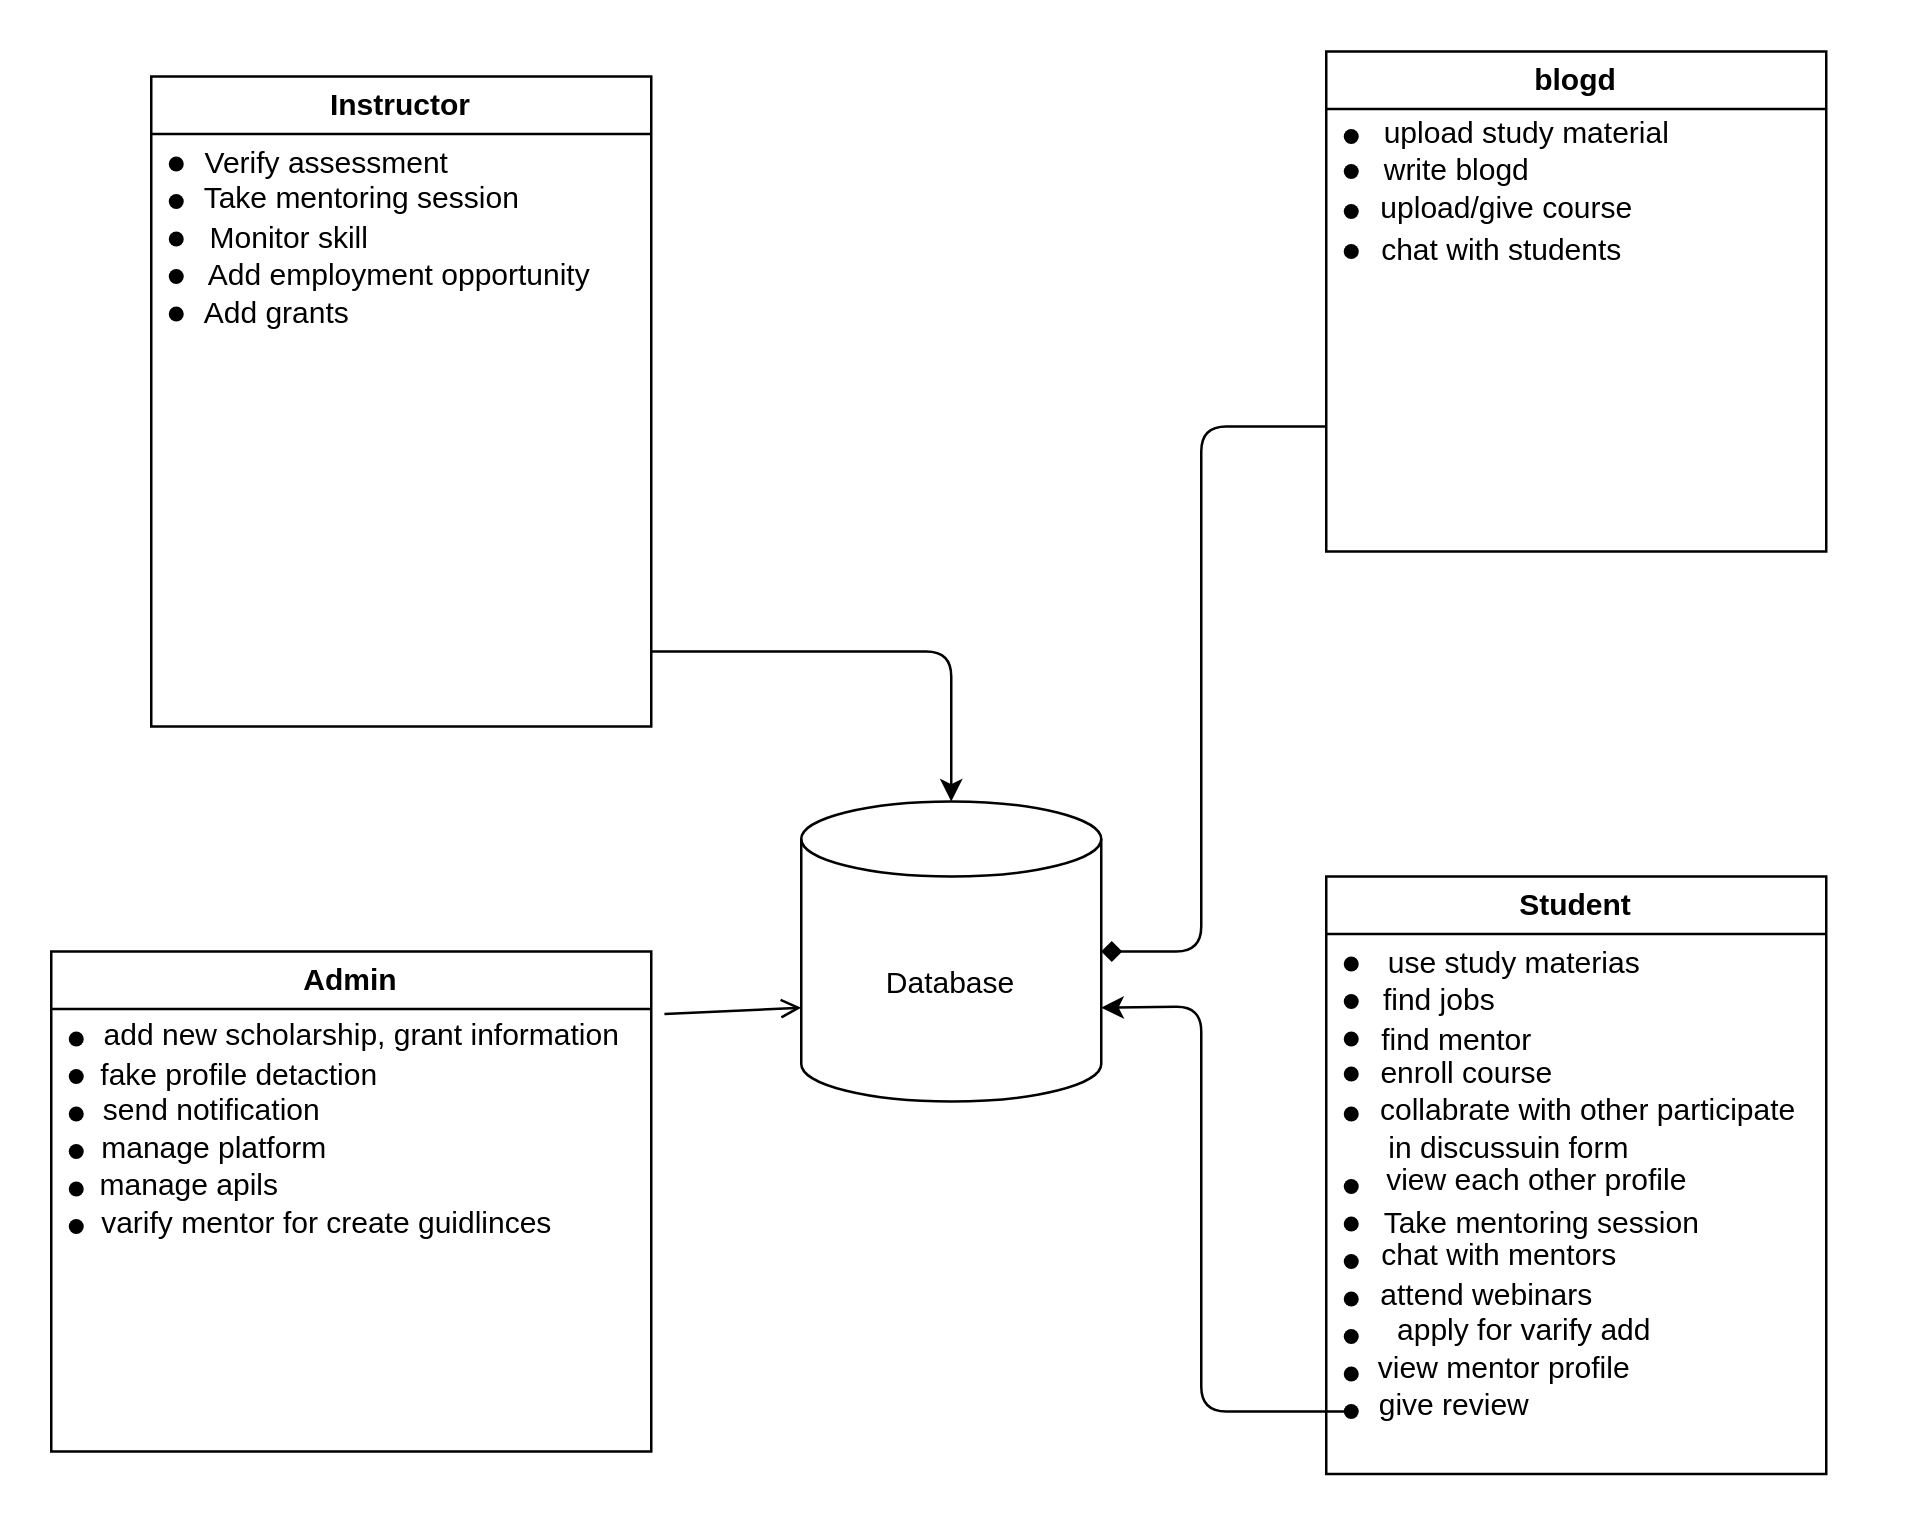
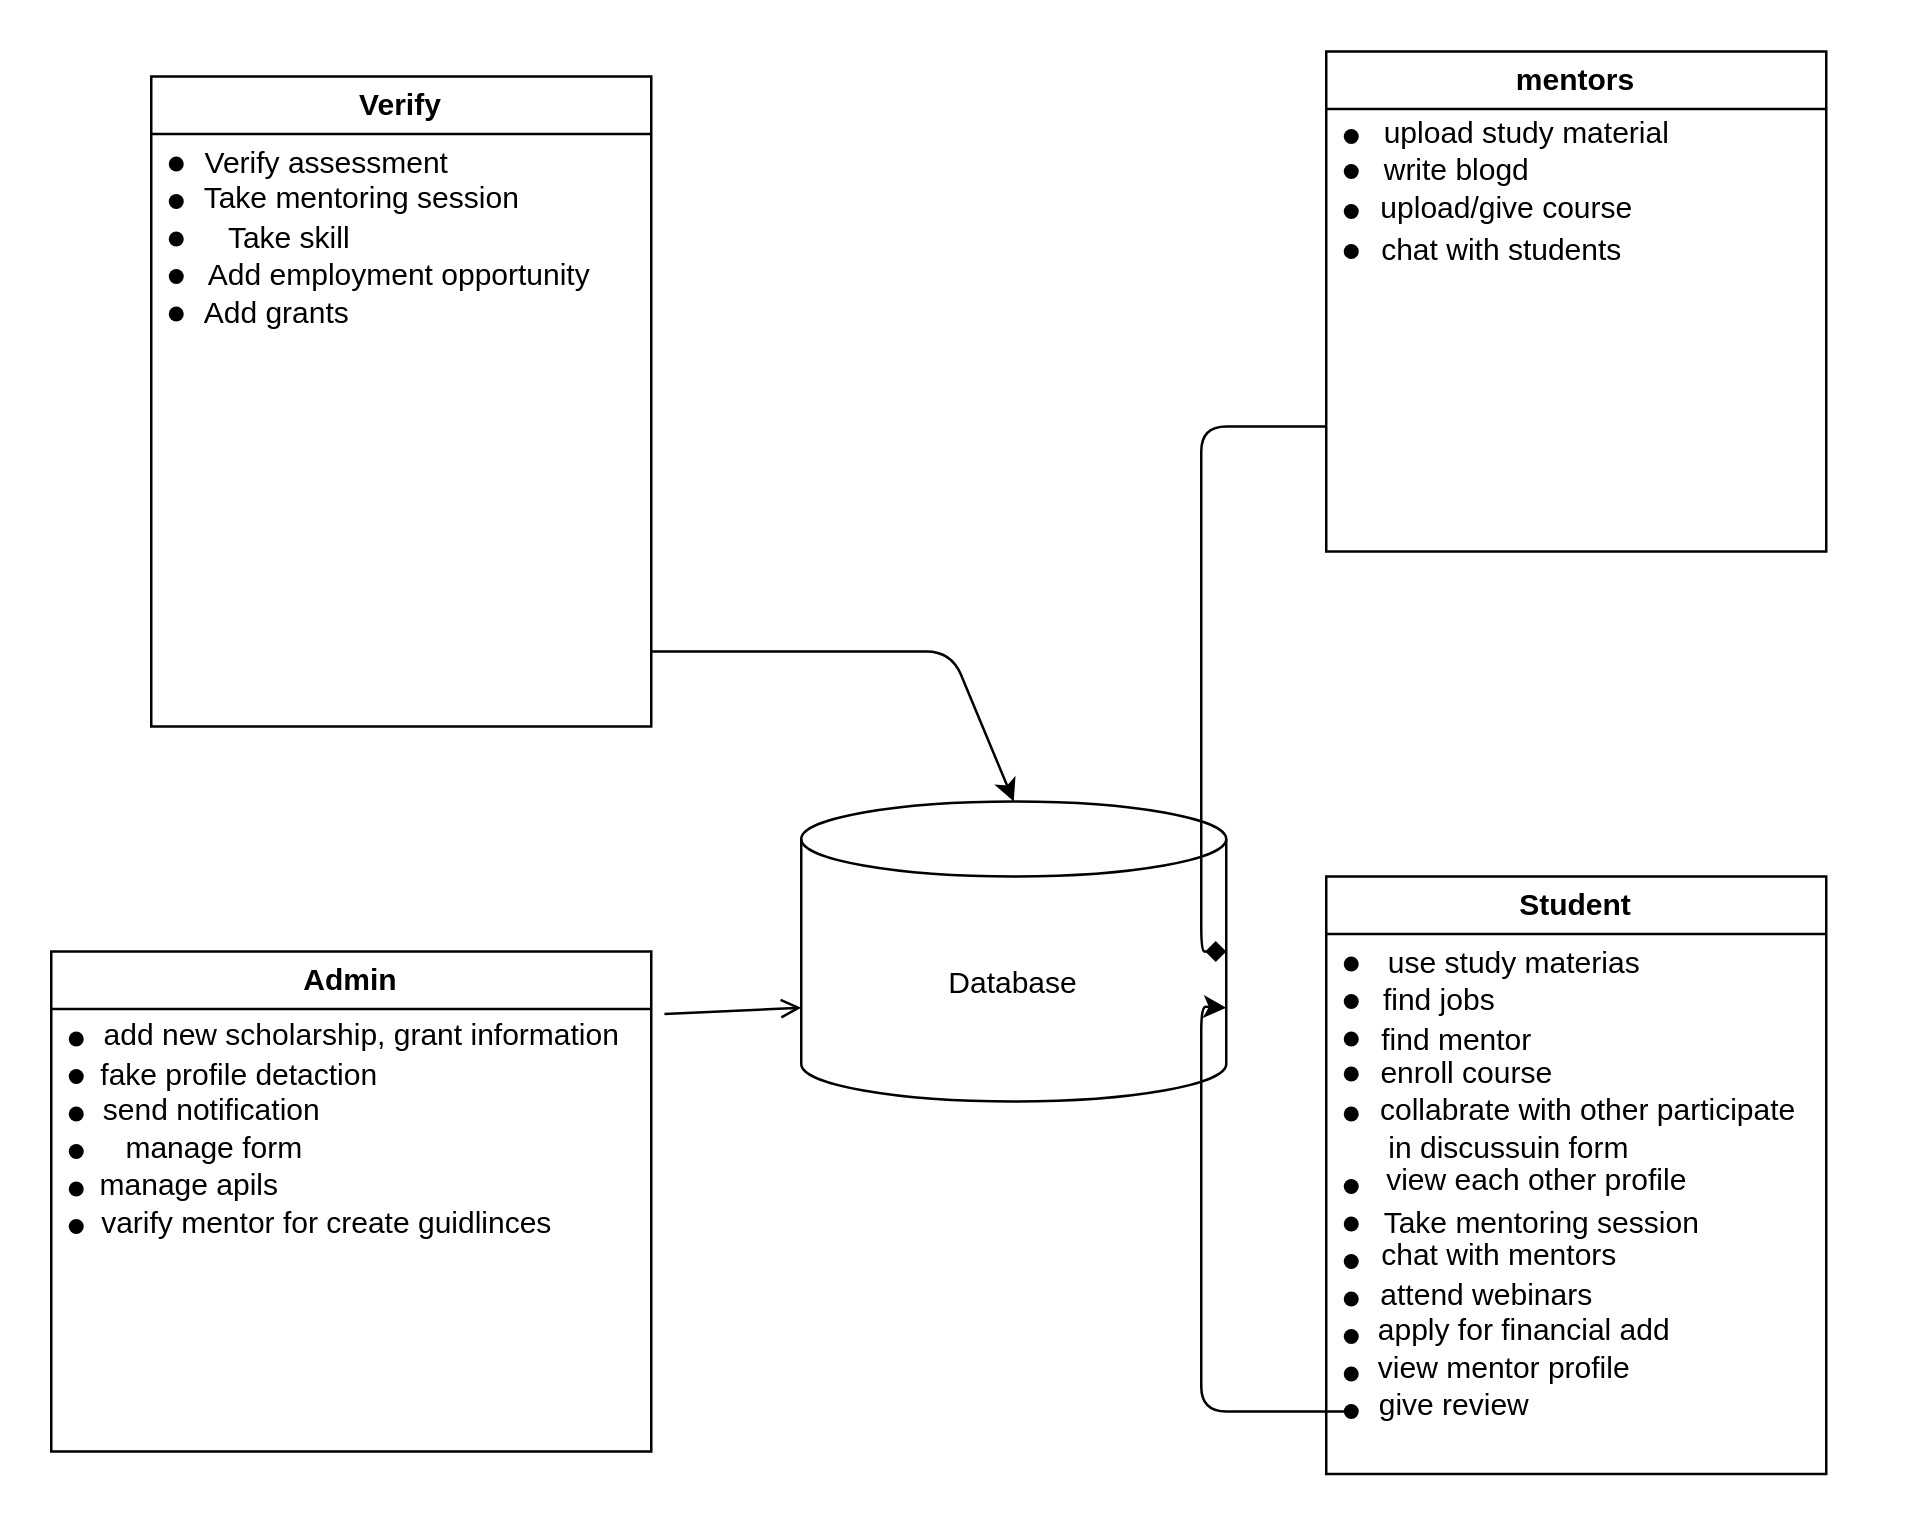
(1576, 81) -> (1576, 81)
(401, 106) -> (401, 106)
(290, 239) -> (290, 239)
(951, 951) -> (1014, 951)
(215, 1149) -> (215, 1149)
(1525, 1331) -> (1525, 1331)
